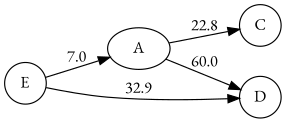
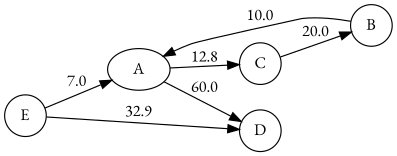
none -> (371, 25)
(205, 26) -> (205, 57)
